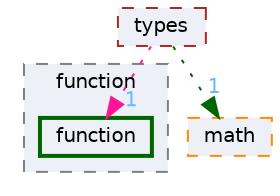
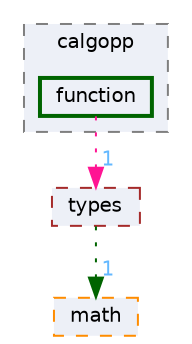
(132, 76) -> (96, 145)
(96, 83) -> (96, 43)
